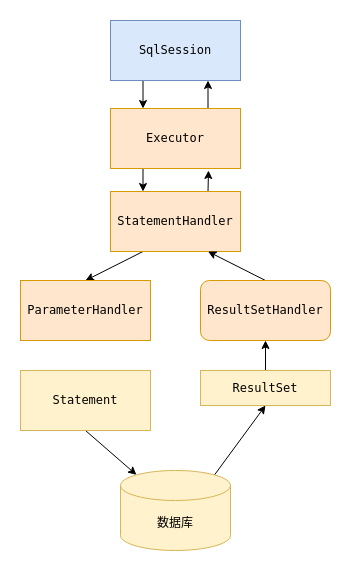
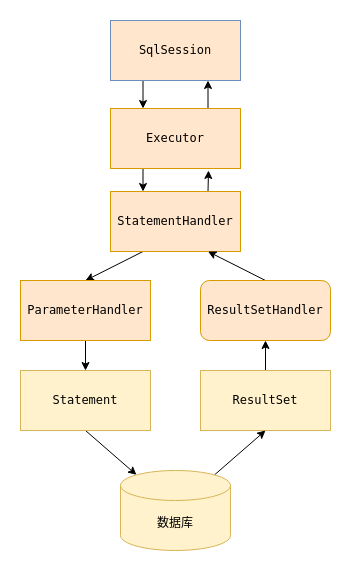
(176, 51) -> (176, 51)
none -> (86, 352)
(266, 388) -> (266, 401)
